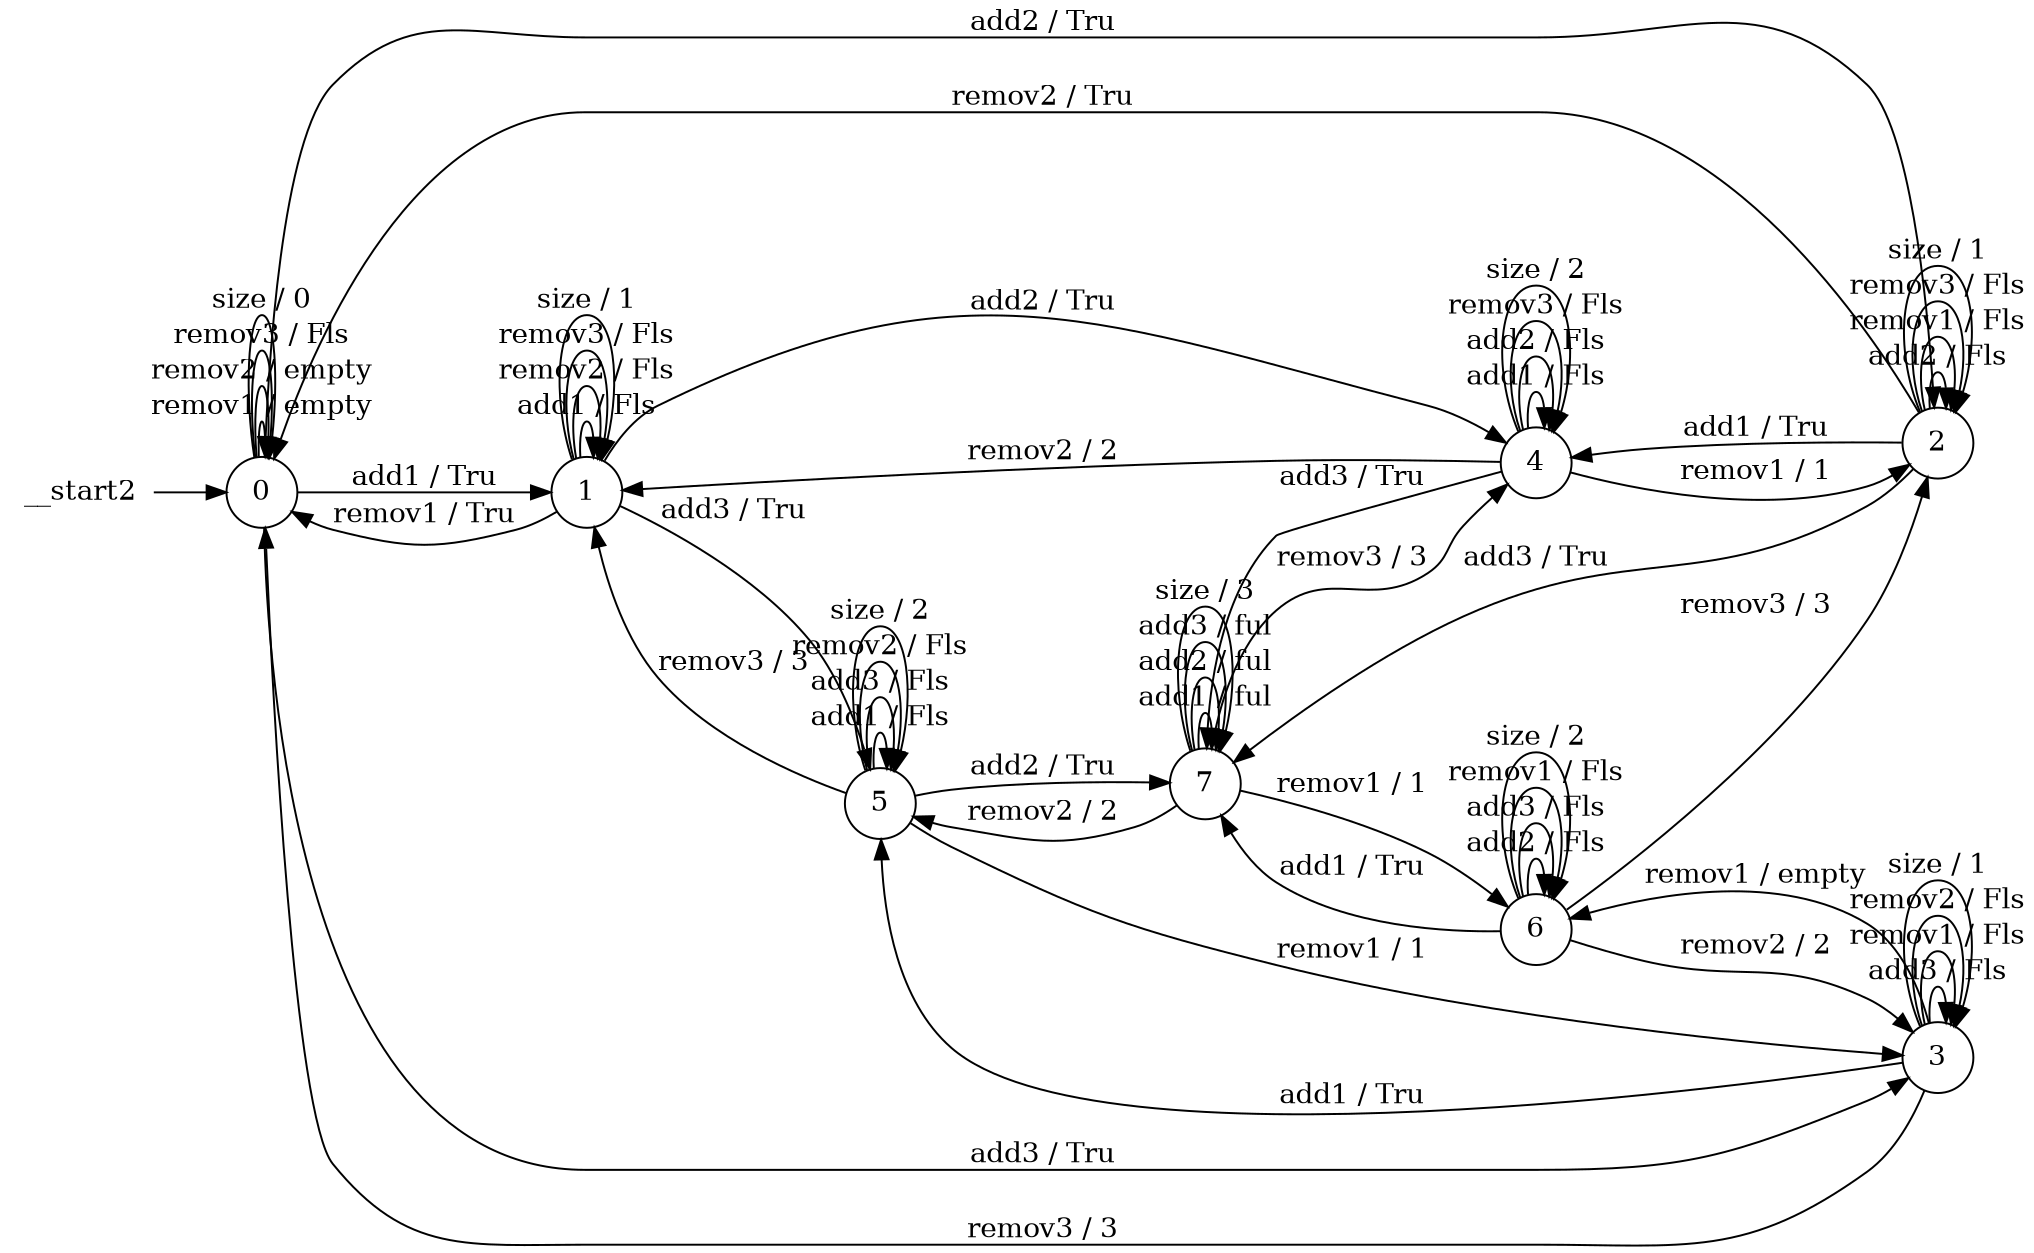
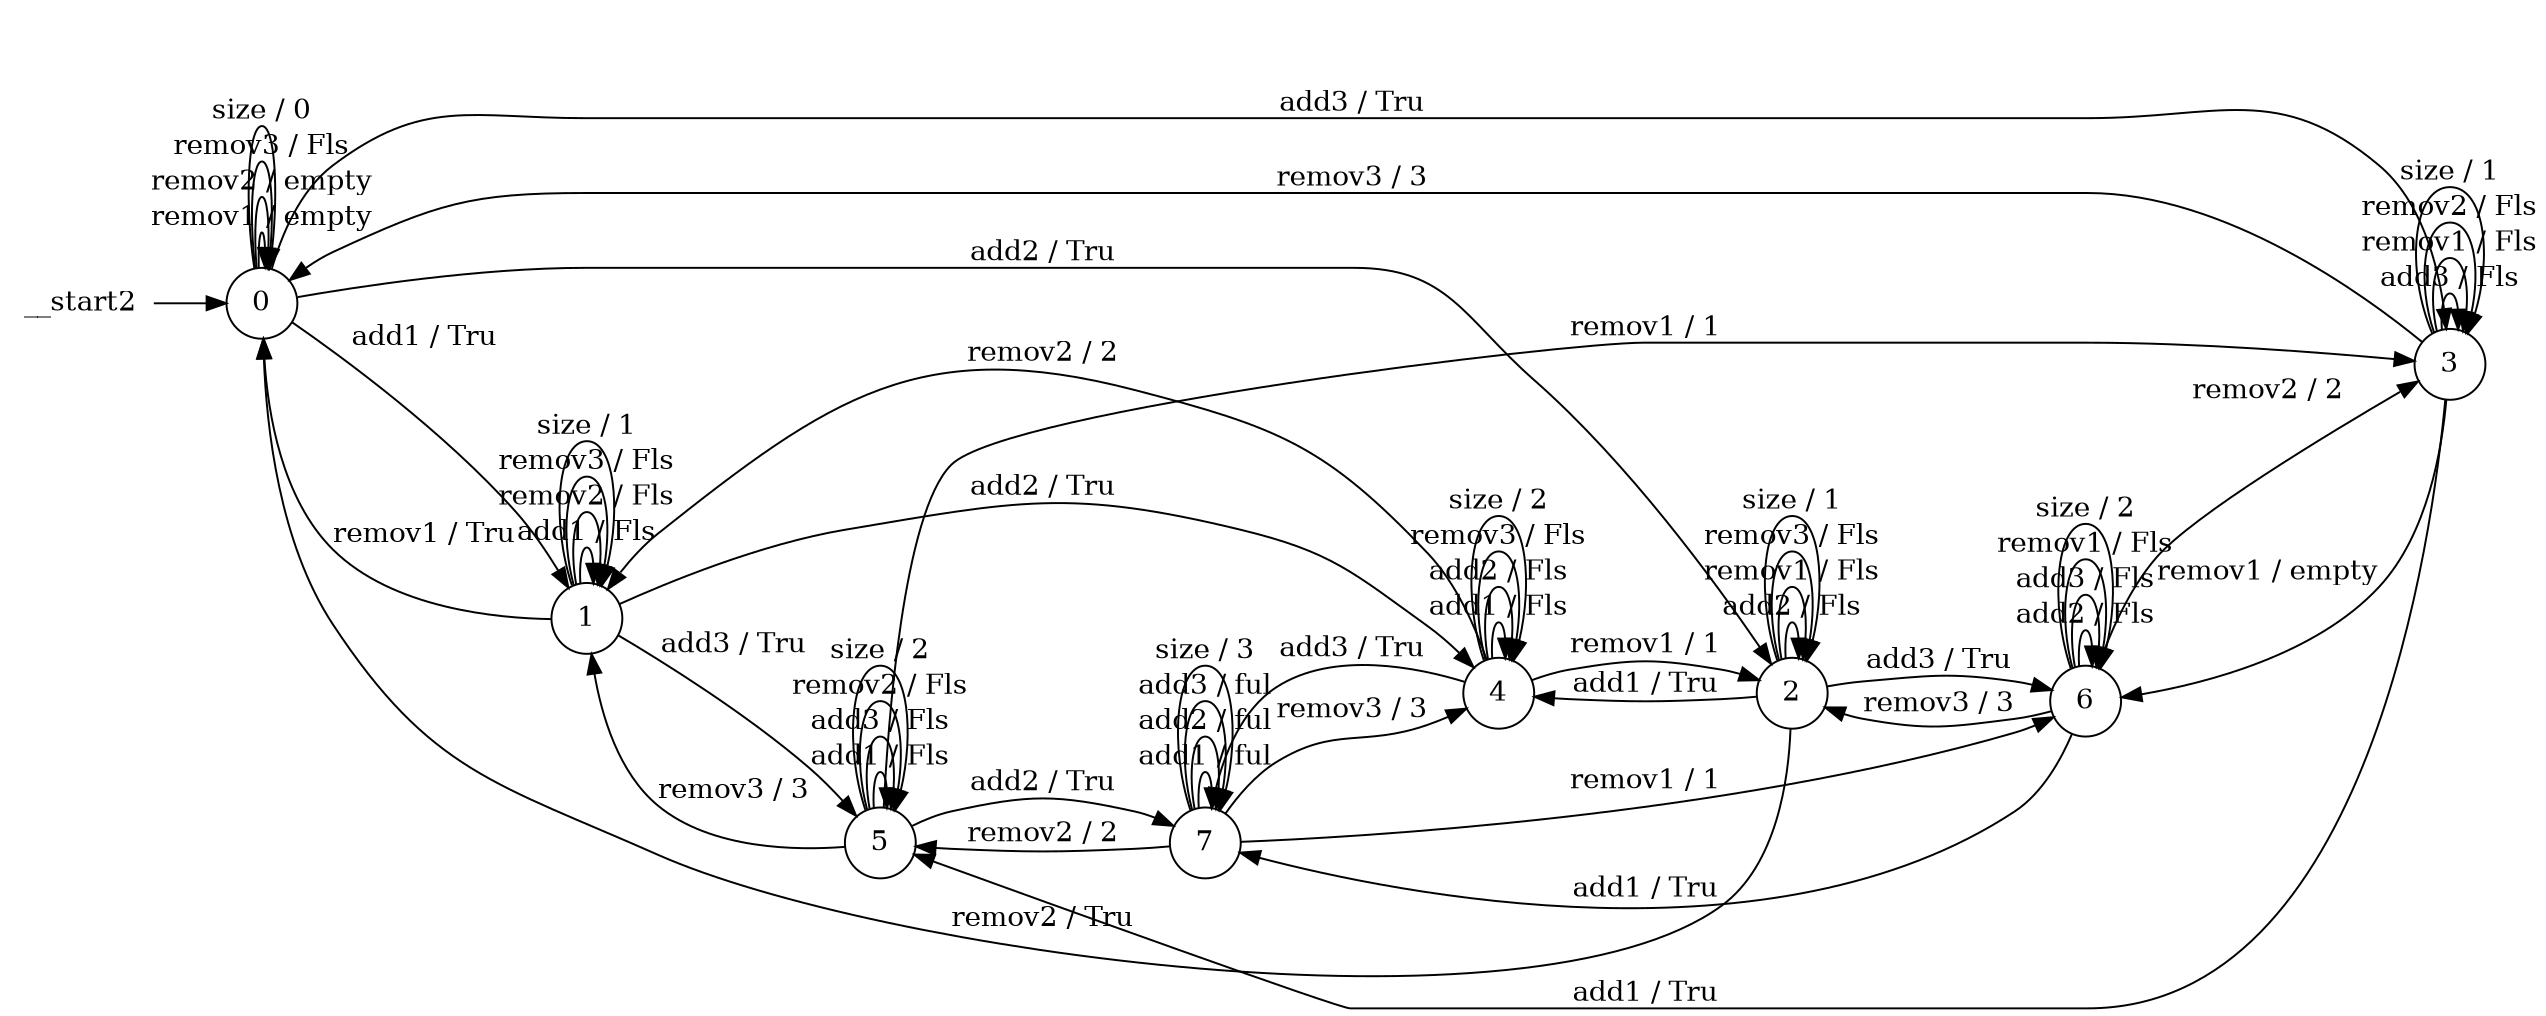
(1572, 581) -> (1930, 676)
